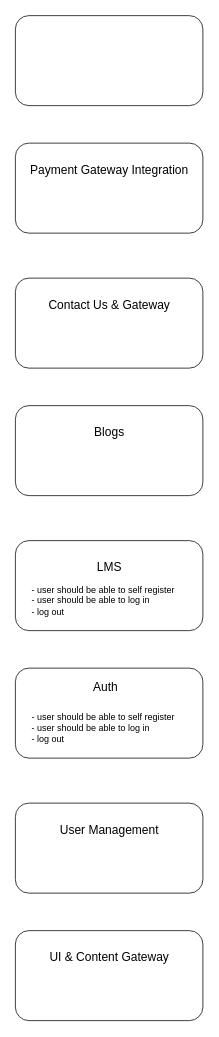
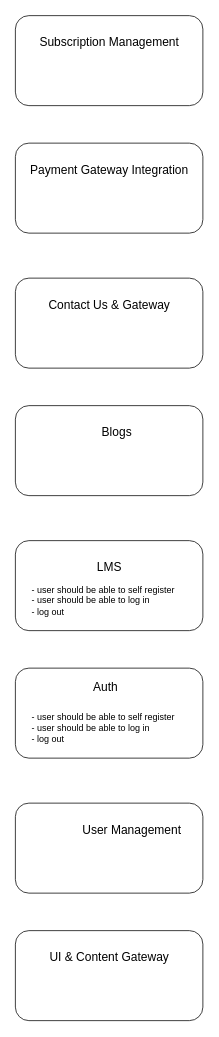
none -> (109, 42)
(109, 432) -> (117, 432)
(109, 829) -> (132, 829)
